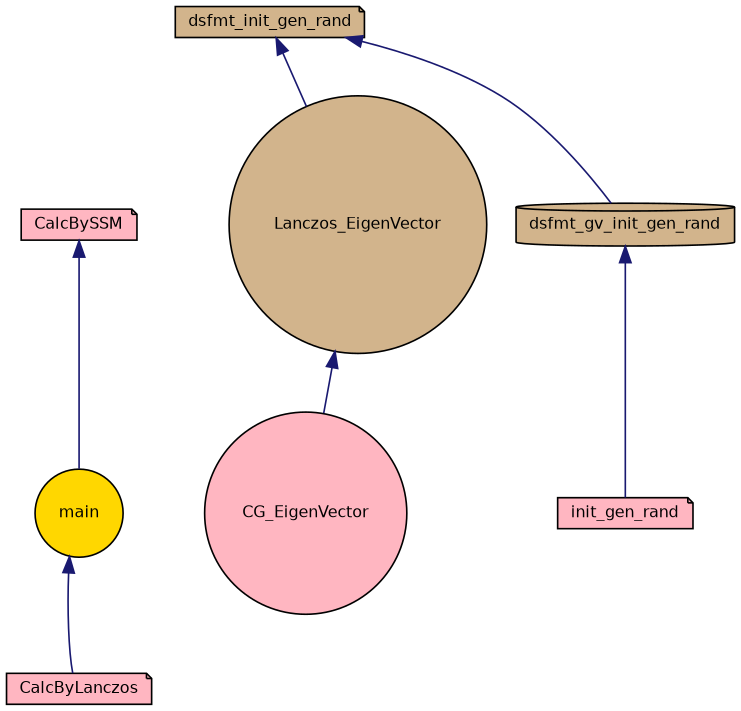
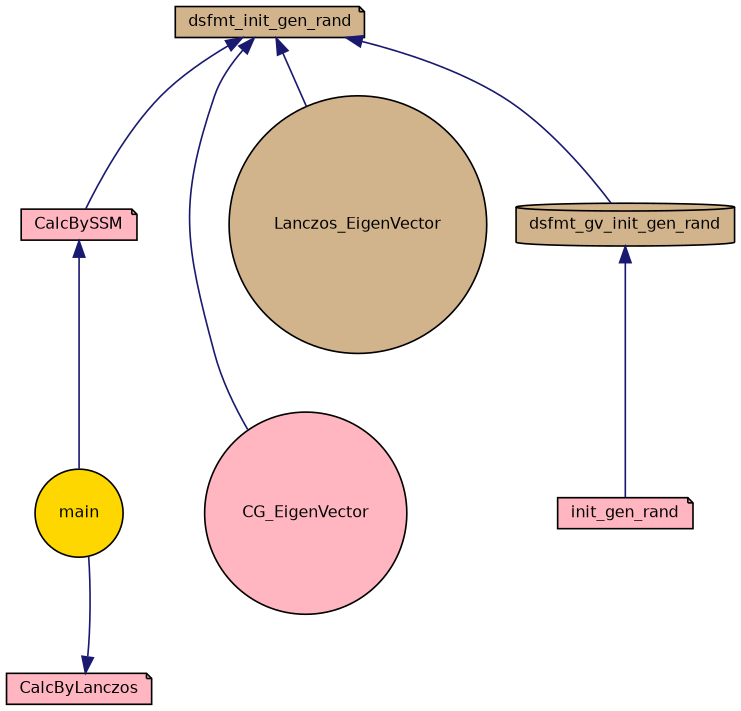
none -> (144, 116)
(328, 390) -> (191, 239)
(68, 623) -> (90, 606)
